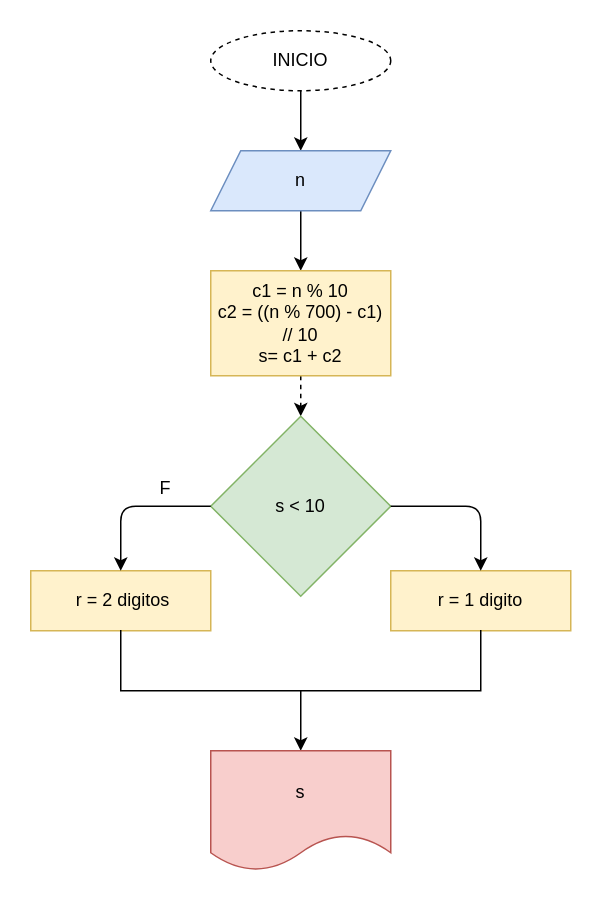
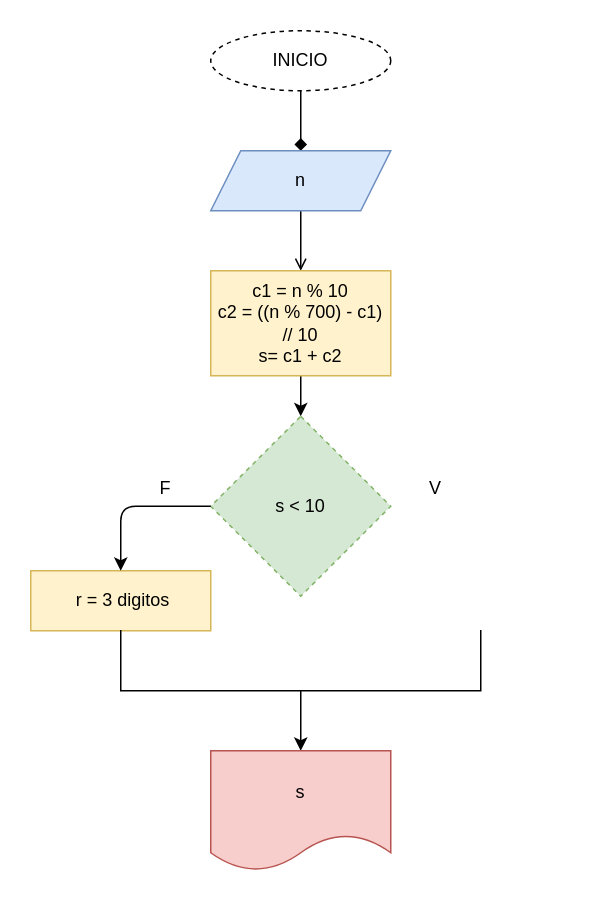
(301, 139) -> (301, 138)
(301, 259) -> (301, 261)
(301, 390) -> (301, 390)
none -> (436, 488)
(301, 506) -> (301, 506)
(458, 506) -> none
(121, 601) -> (121, 601)
(481, 601) -> none
